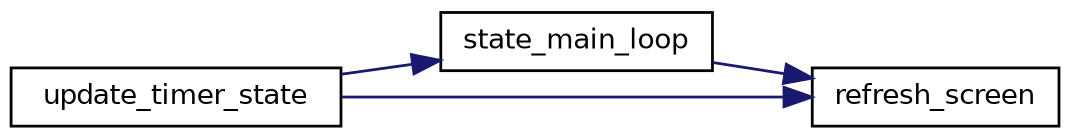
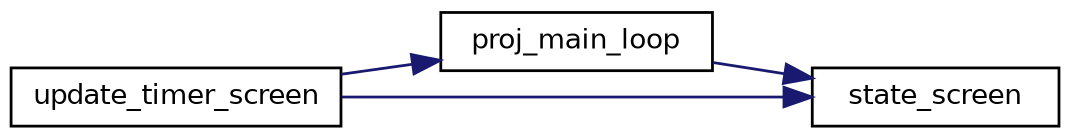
(577, 42) -> (577, 42)
(176, 97) -> (176, 97)
(936, 97) -> (936, 97)
